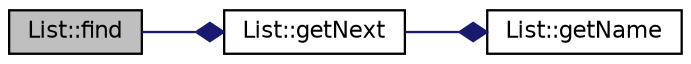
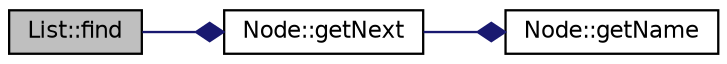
(315, 32) -> (324, 32)
(584, 32) -> (612, 32)
